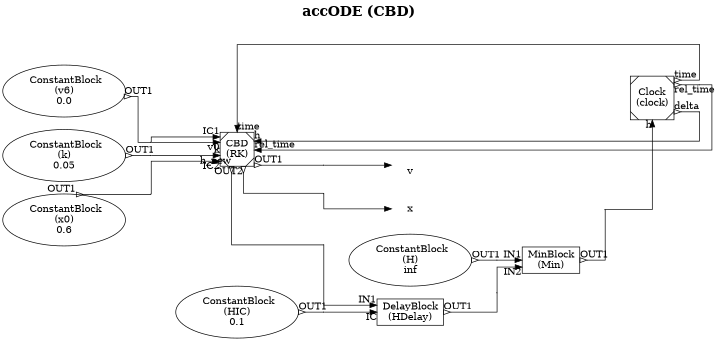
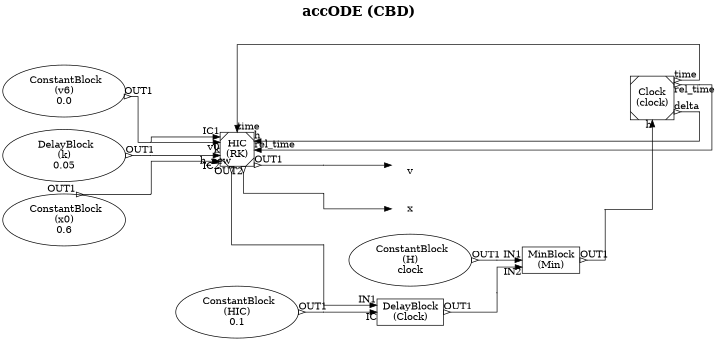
(237, 149) -> (237, 149)
(64, 155) -> (64, 155)
(410, 260) -> (410, 260)
(410, 312) -> (410, 312)
